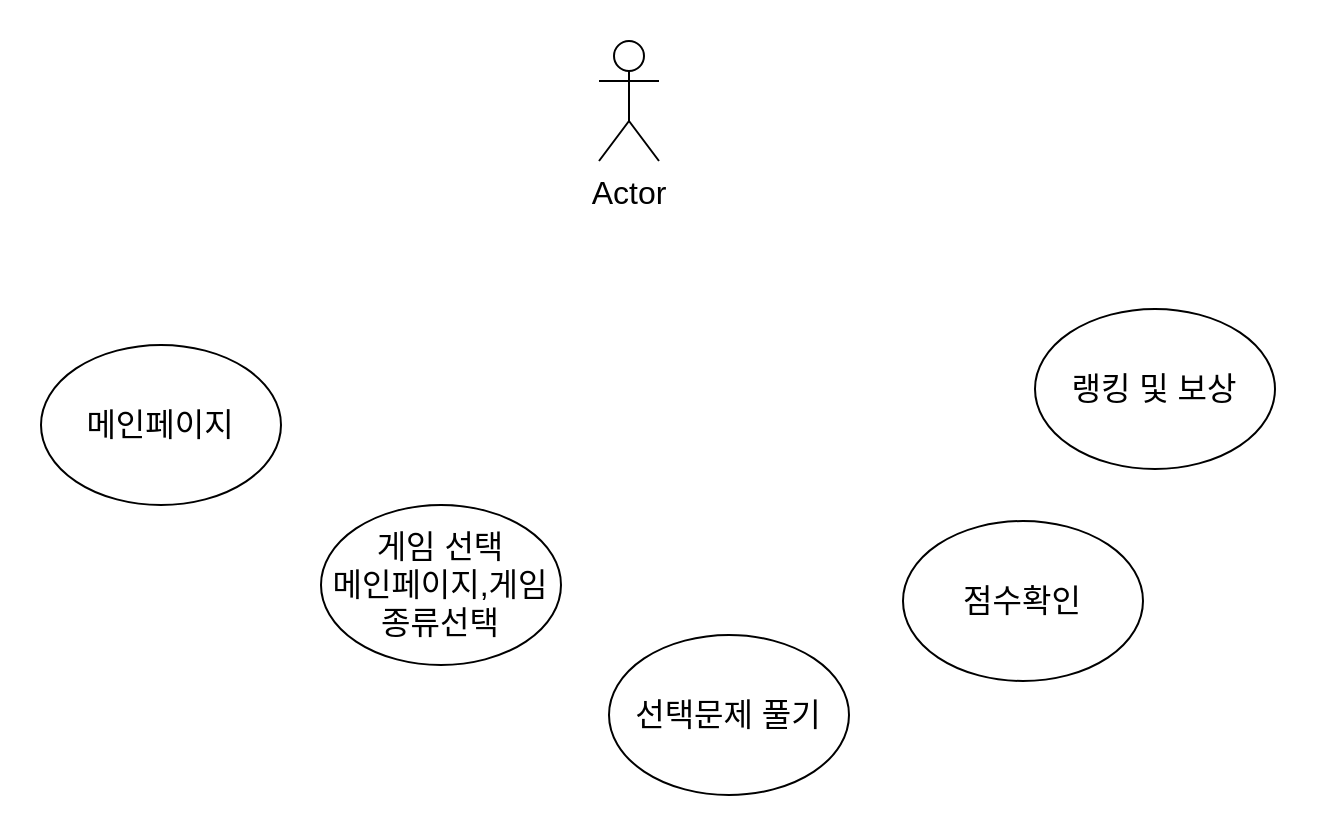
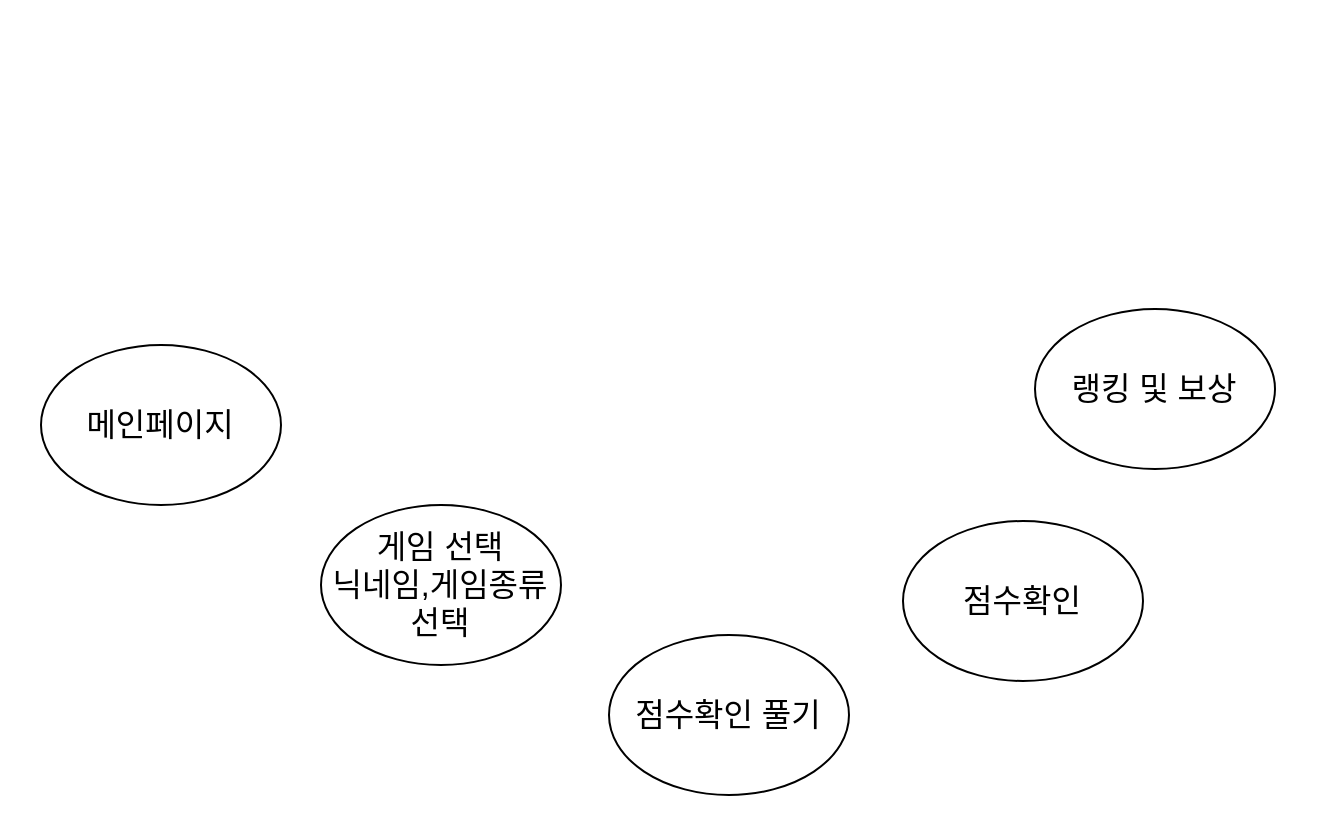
(629, 101) -> none
(441, 585) -> (441, 585)
(729, 715) -> (729, 715)
